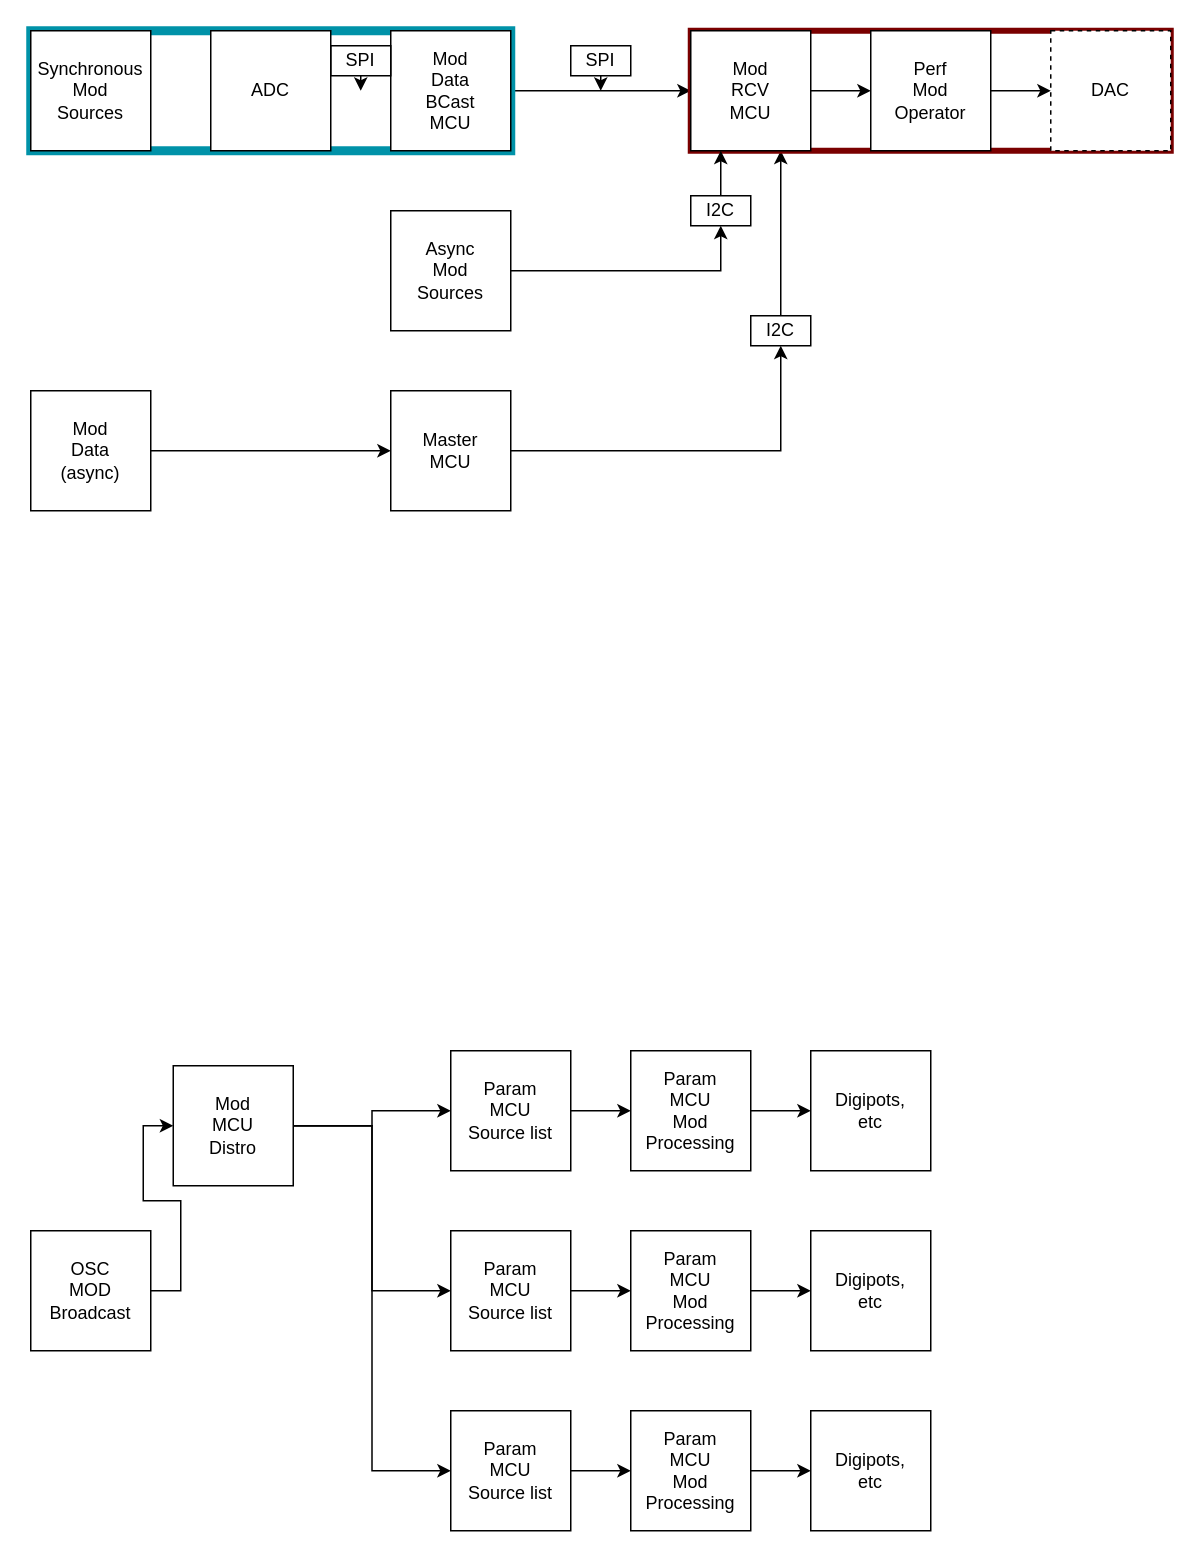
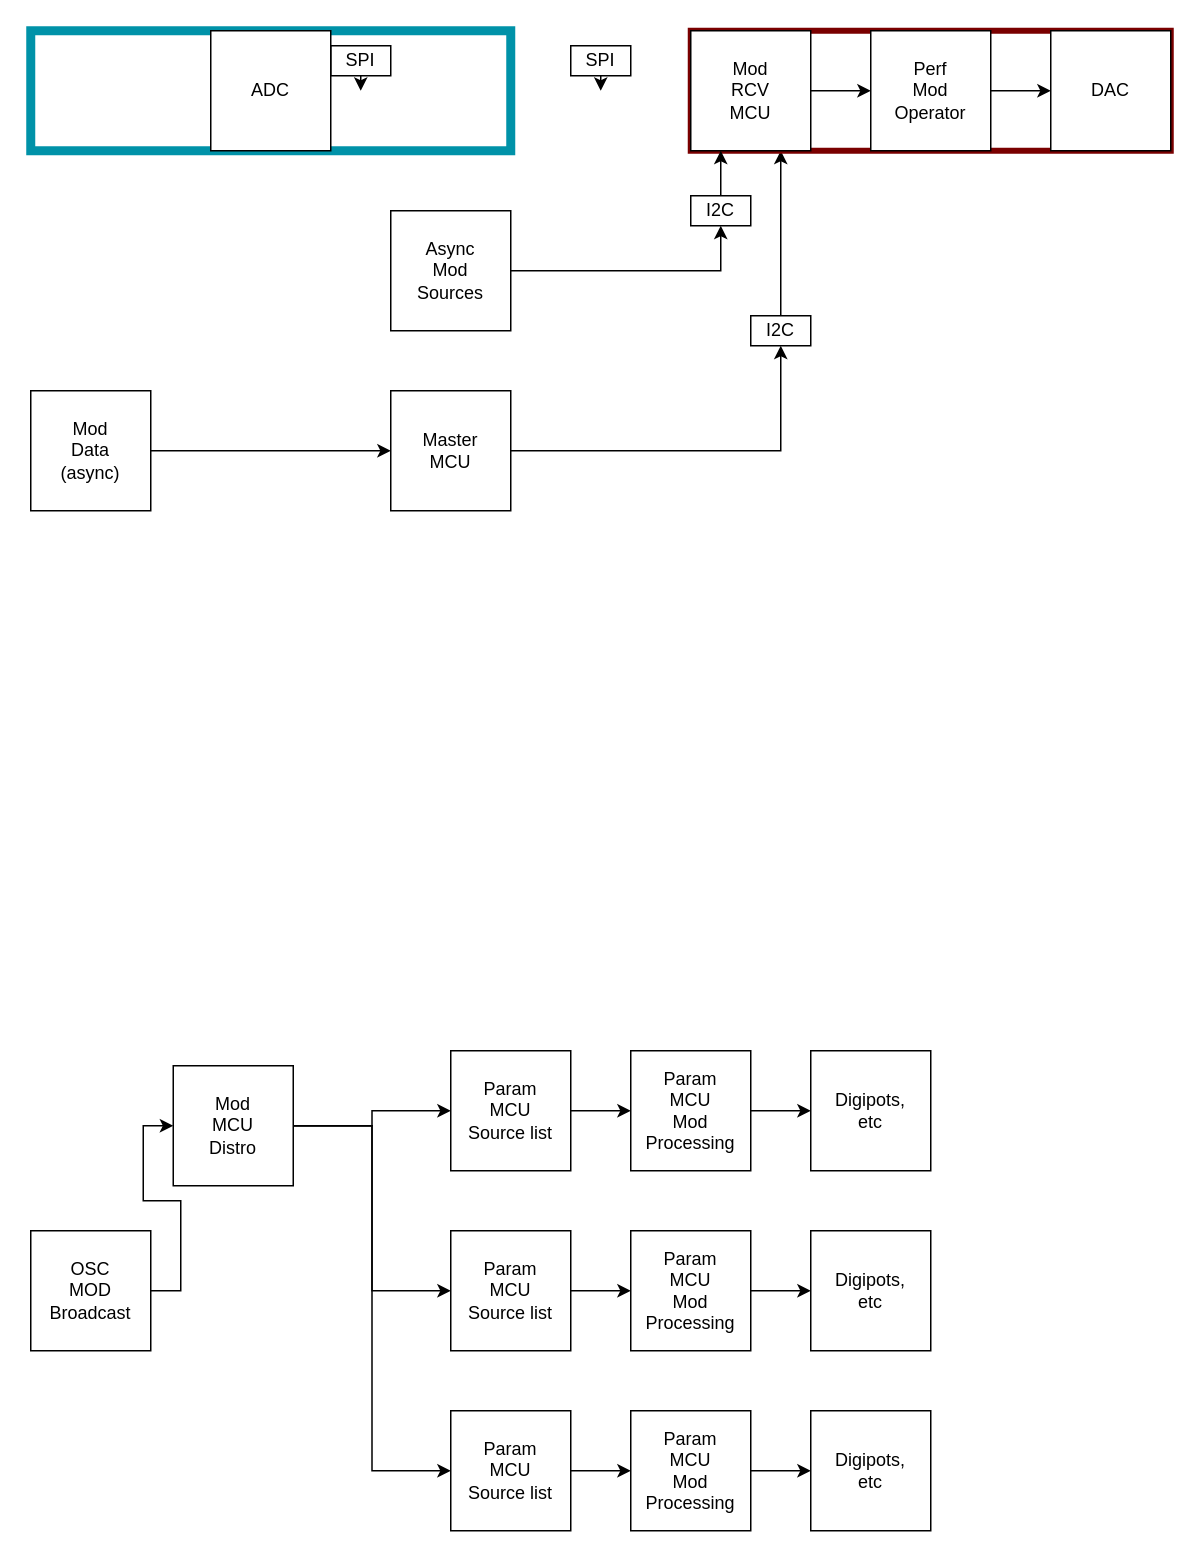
(91, 91) -> none
(451, 91) -> none
(596, 91) -> none
(1111, 91) -> (1111, 91)
